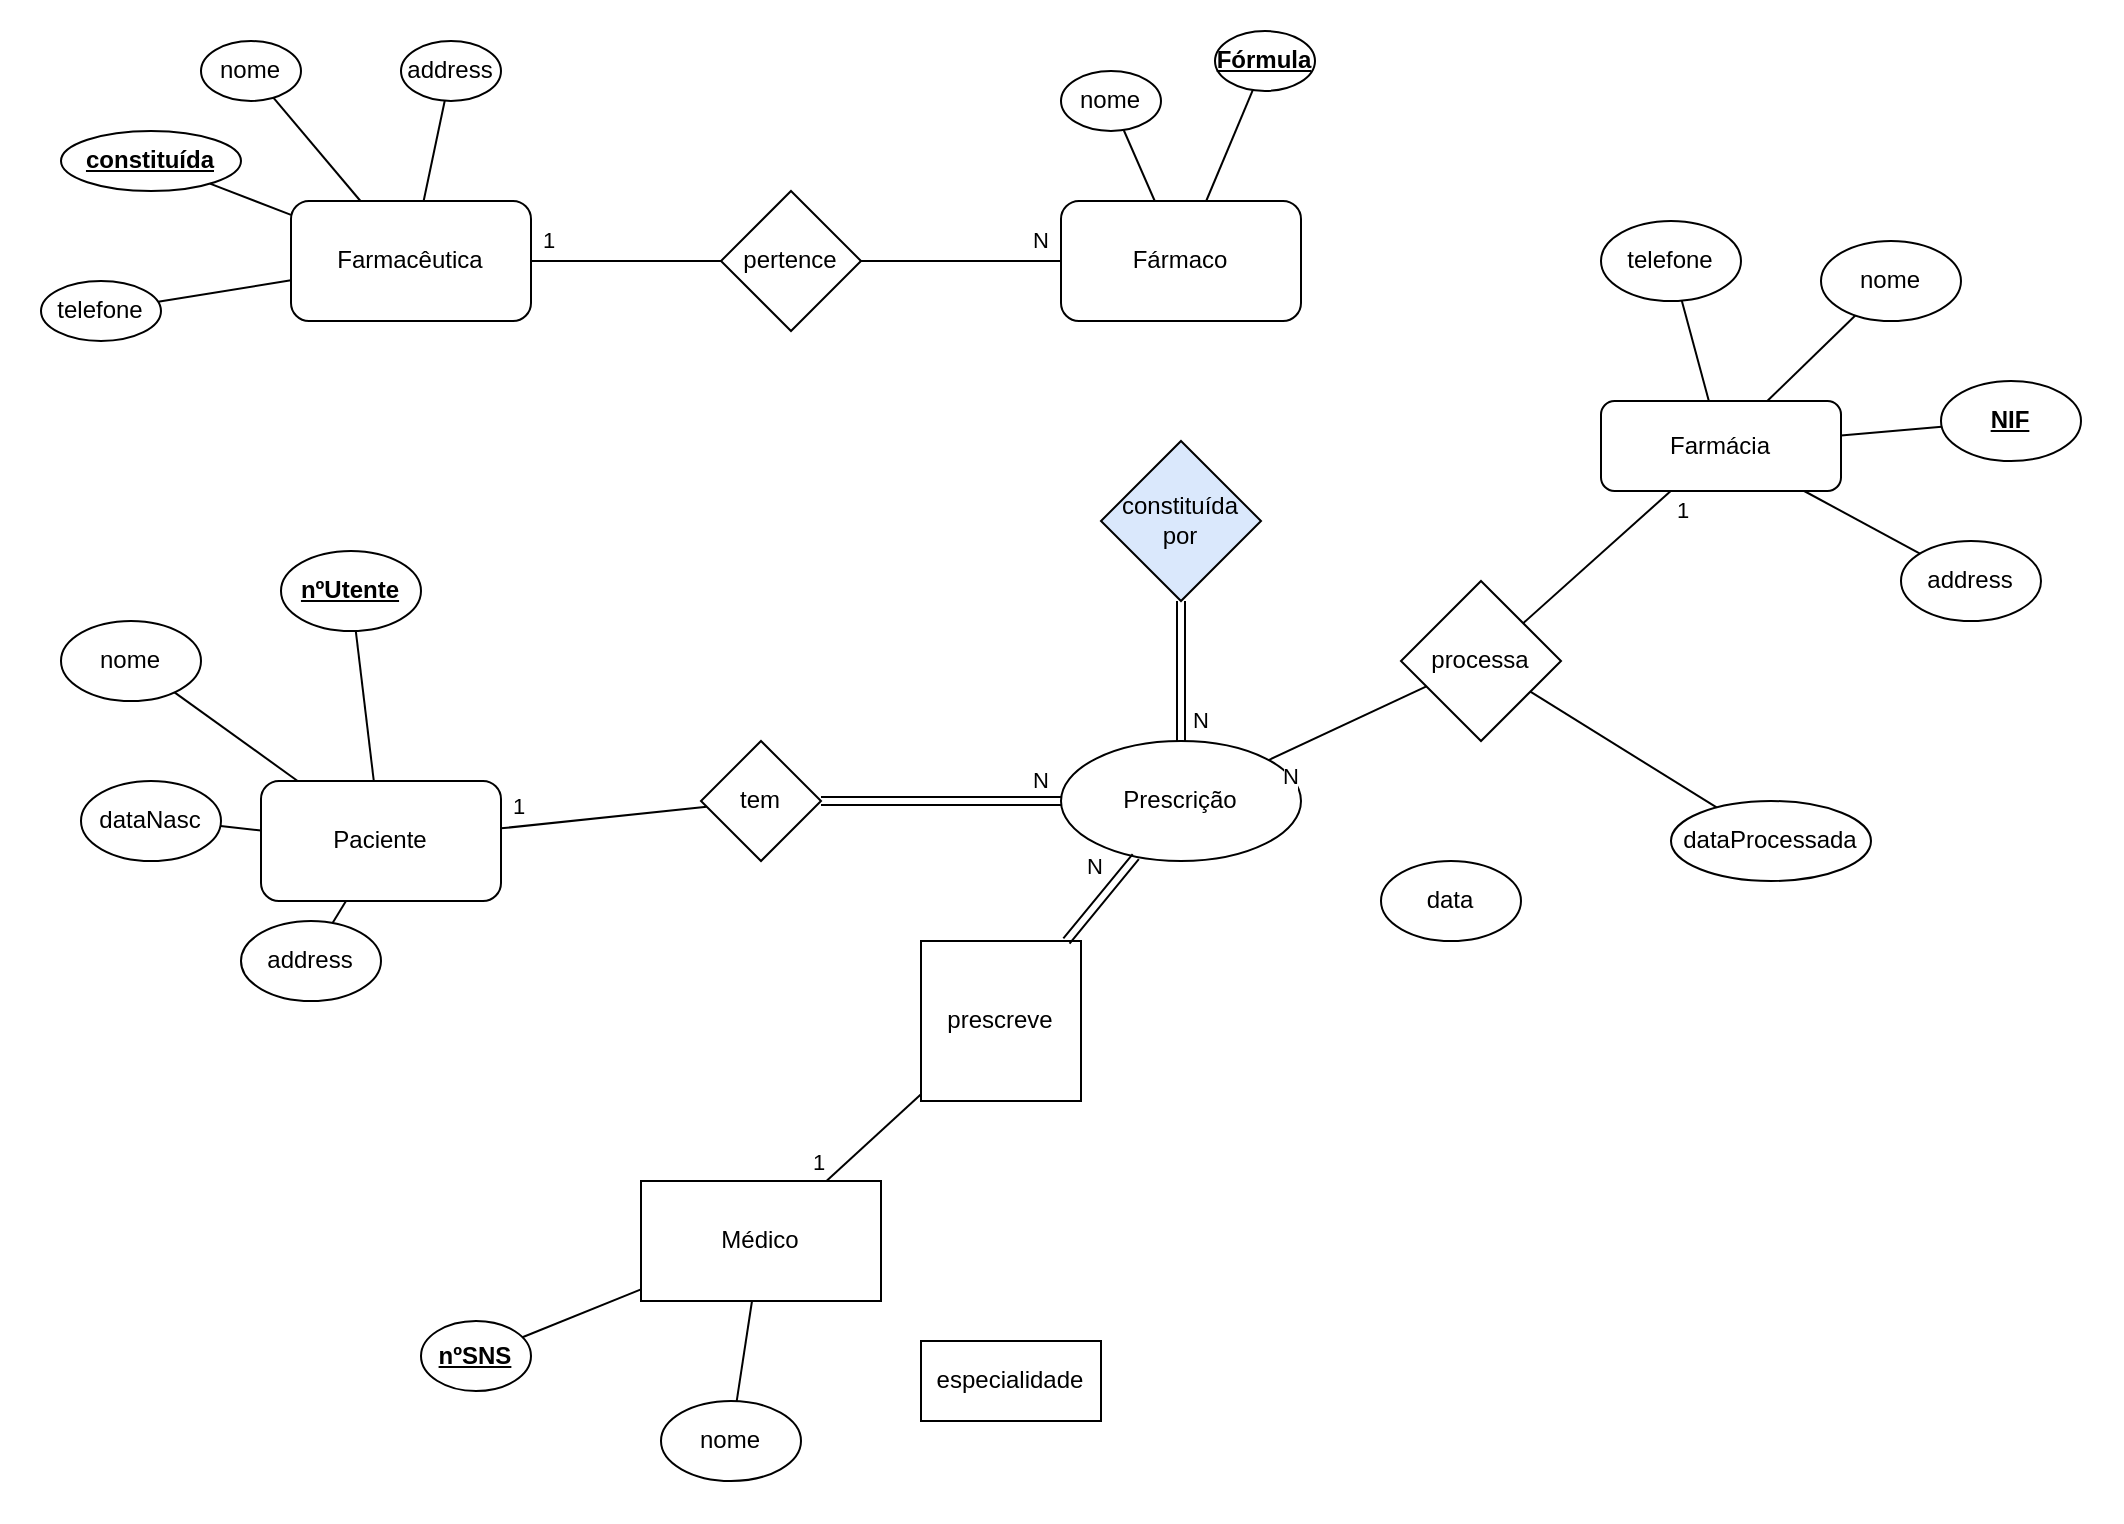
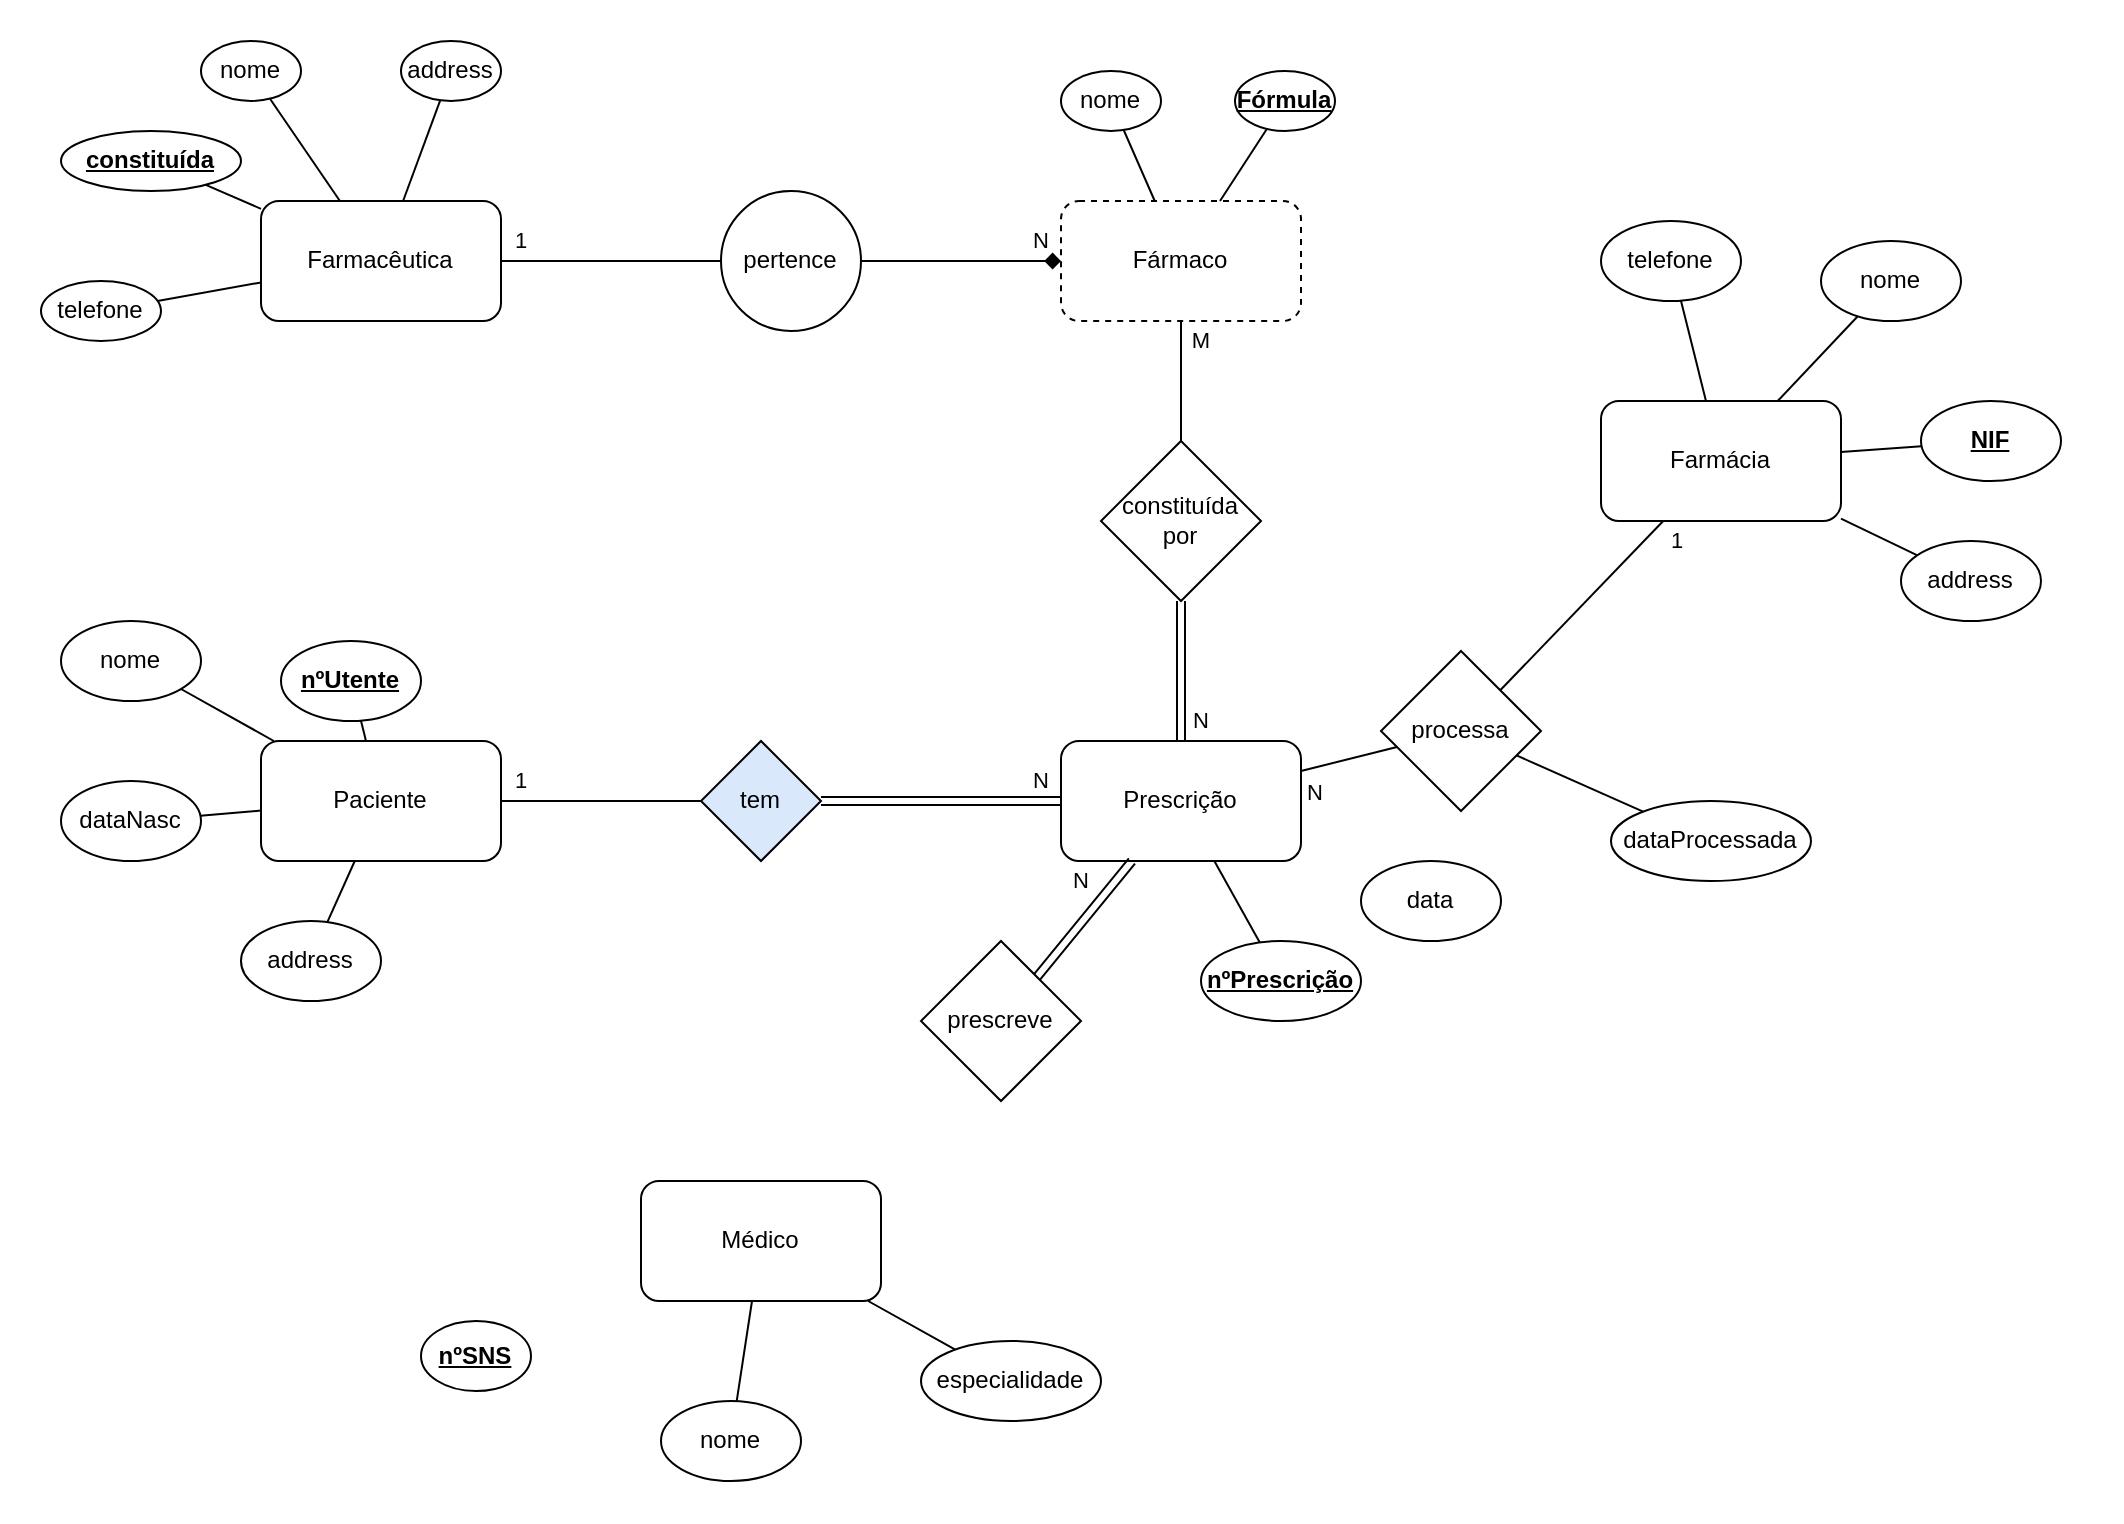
(1265, 61) -> (1285, 101)
(411, 261) -> (381, 261)
(791, 261) -> (791, 261)
(1052, 261) -> (1045, 261)
(1181, 261) -> (1181, 261)
none -> (1181, 381)
(2011, 421) -> (1991, 441)
(1721, 446) -> (1721, 461)
(1181, 521) -> (1181, 521)
(351, 591) -> (351, 681)
(1481, 661) -> (1461, 731)
(761, 801) -> (761, 801)
(1181, 801) -> (1181, 801)
(151, 821) -> (131, 821)
(381, 841) -> (381, 801)
(1771, 841) -> (1711, 841)
(1451, 901) -> (1431, 901)
none -> (1237, 902)
none -> (1281, 981)
(1001, 1021) -> (1001, 1021)
(874, 1138) -> none
(761, 1241) -> (761, 1241)
(581, 1314) -> none
none -> (912, 1326)
(1011, 1381) -> (1011, 1381)
